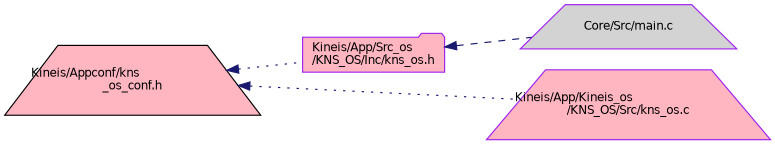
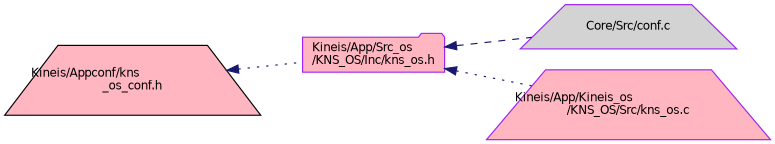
(628, 27) -> (628, 27)
(385, 93) -> (494, 78)
